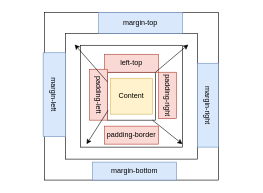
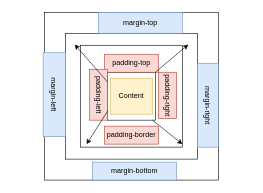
(132, 63) -> (132, 63)
